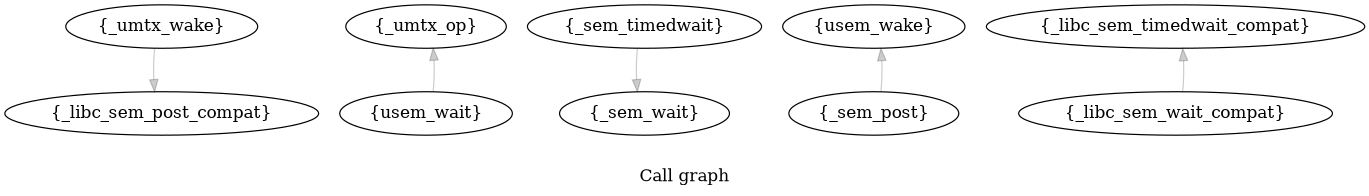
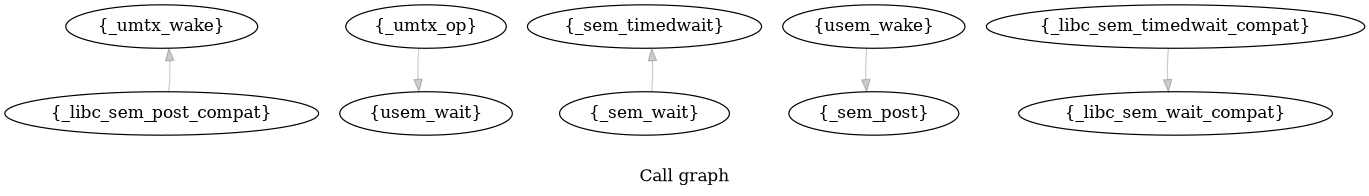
(154, 64) -> (170, 76)
(636, 64) -> (653, 76)
(434, 76) -> (418, 64)
(882, 76) -> (866, 64)
(1184, 76) -> (1167, 64)
